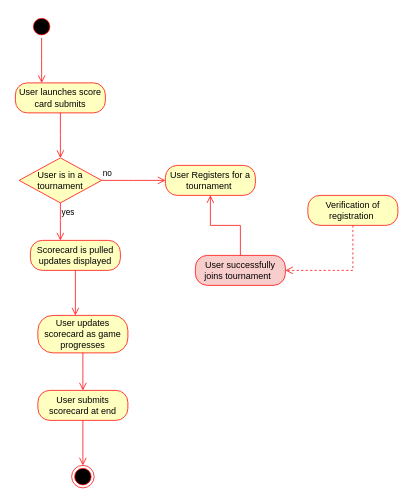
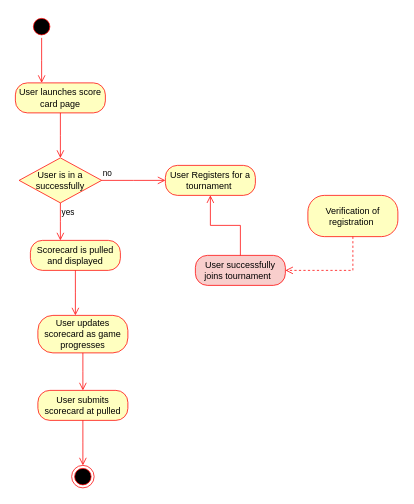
(60, 98) -> (60, 98)
(60, 180) -> (60, 180)
(353, 210) -> (353, 216)
(75, 255) -> (75, 255)
(83, 405) -> (83, 405)
